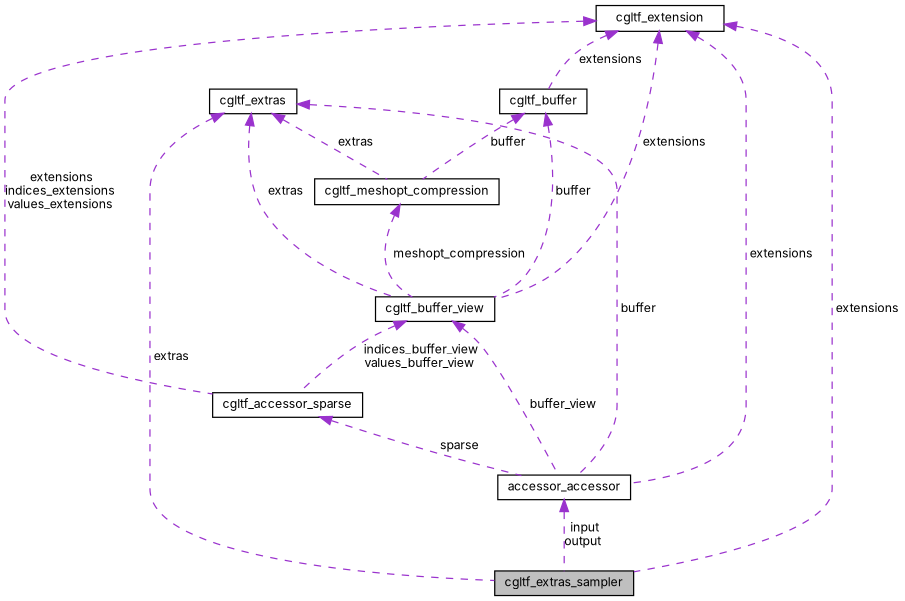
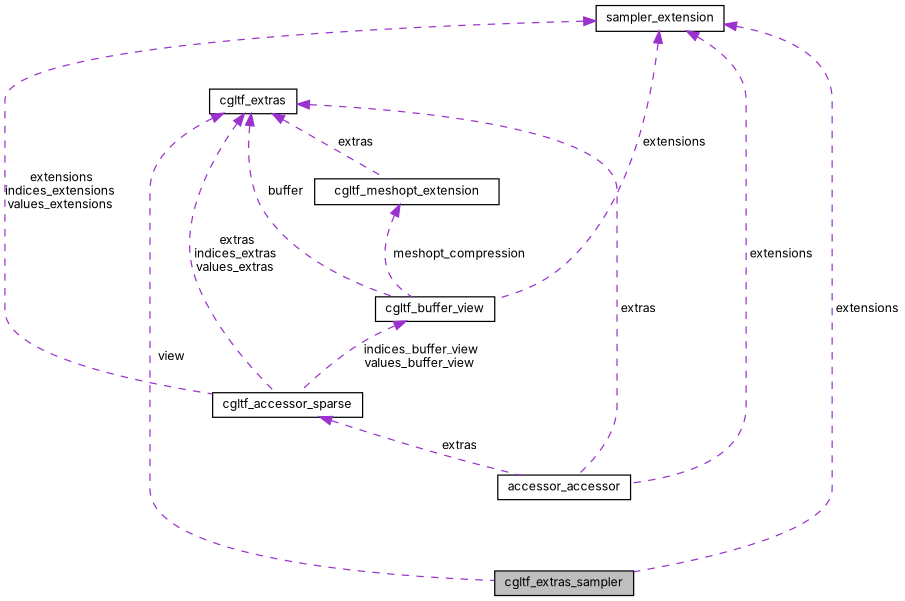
(660, 18) -> (660, 18)
(543, 101) -> none
(284, 192) -> (284, 192)
(407, 192) -> (407, 192)
none -> (193, 266)
(637, 309) -> (637, 309)
(170, 357) -> (170, 357)
(516, 398) -> none
(458, 446) -> (458, 446)
(564, 542) -> none
